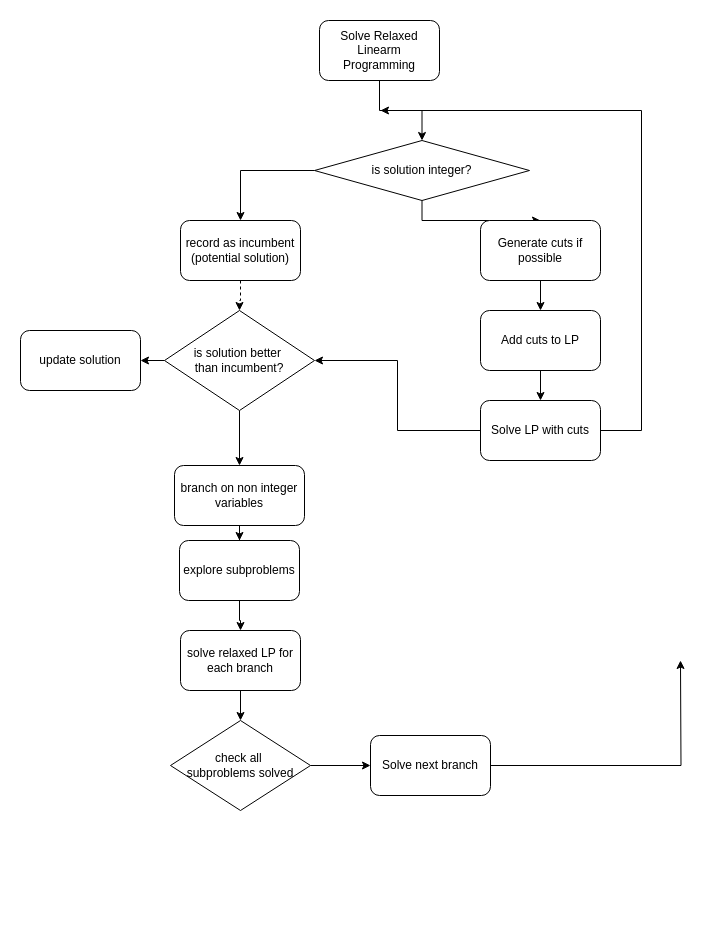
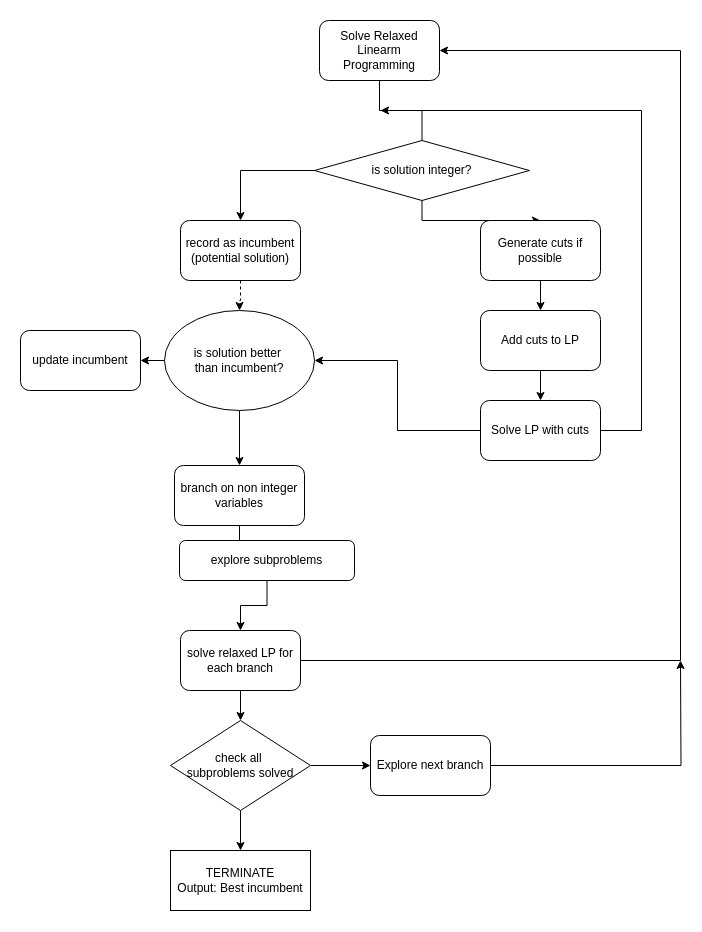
(422, 132) -> (422, 134)
(81, 361) -> (81, 361)
(240, 361) -> (240, 361)
none -> (681, 429)
(240, 571) -> (267, 561)
(431, 766) -> (431, 766)
none -> (241, 827)
none -> (241, 881)
